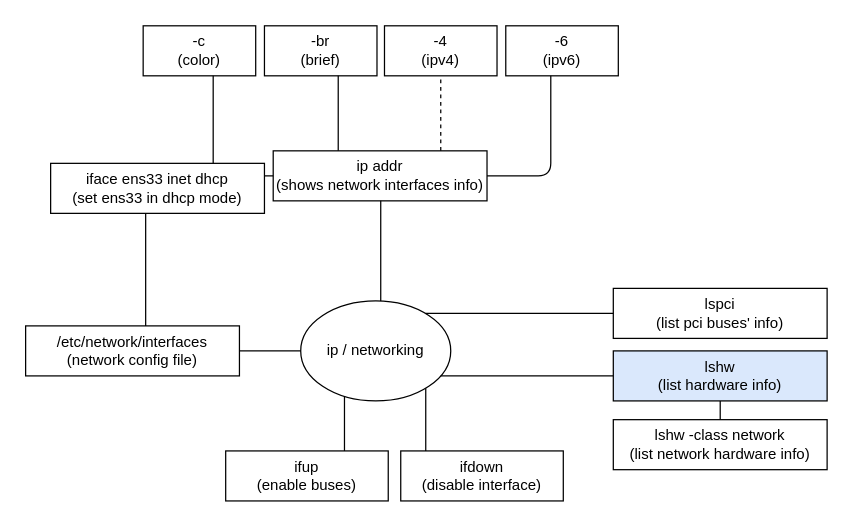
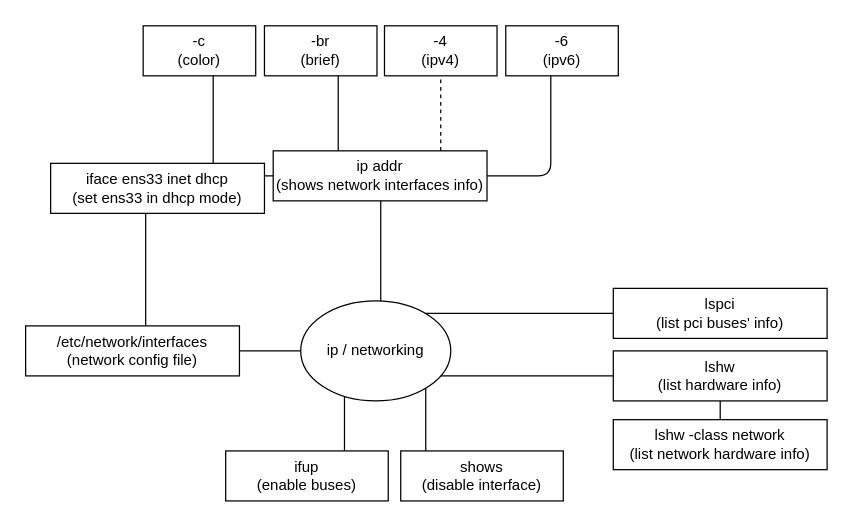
(720, 376) -> (720, 376)
(482, 476) -> (482, 476)
